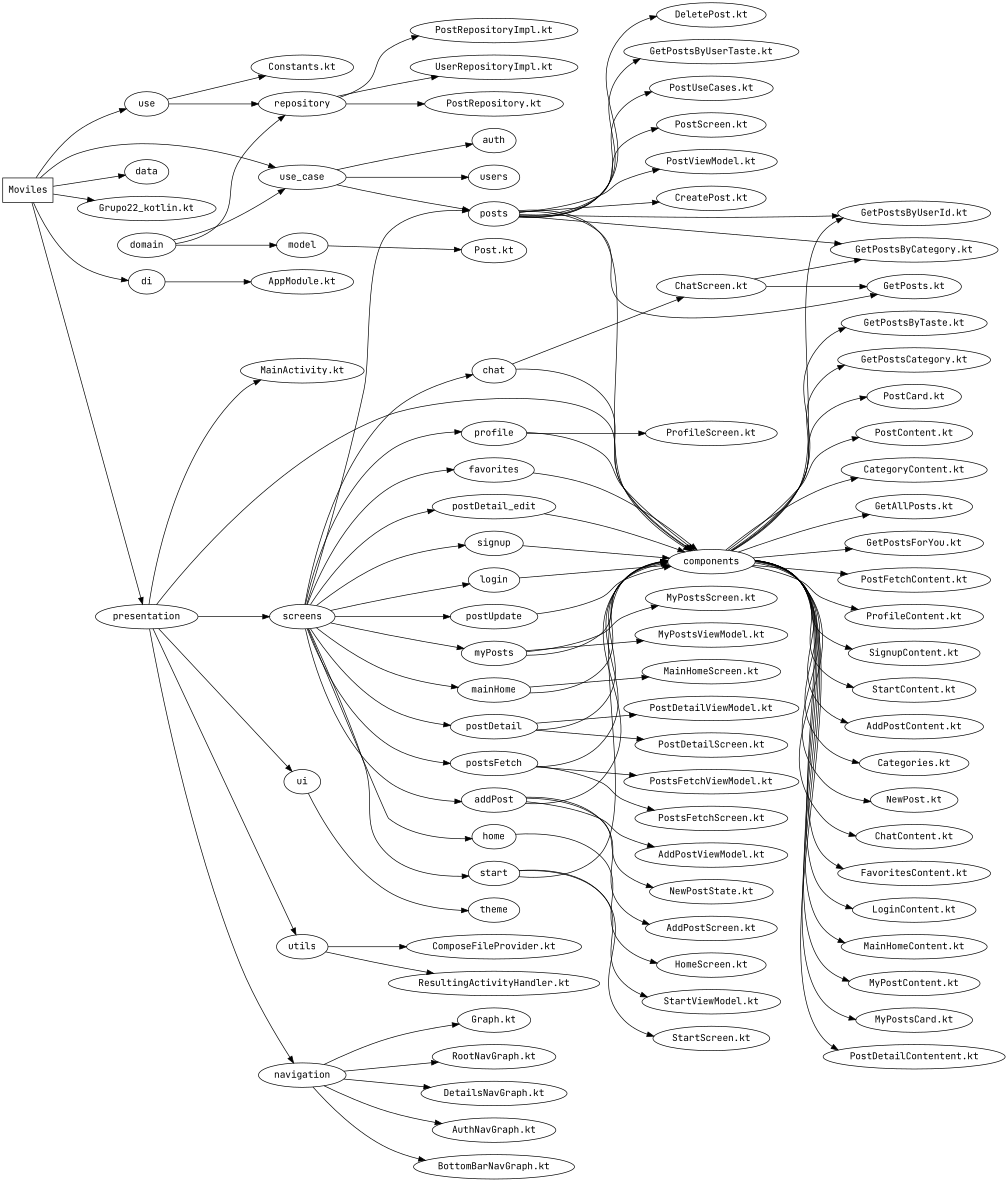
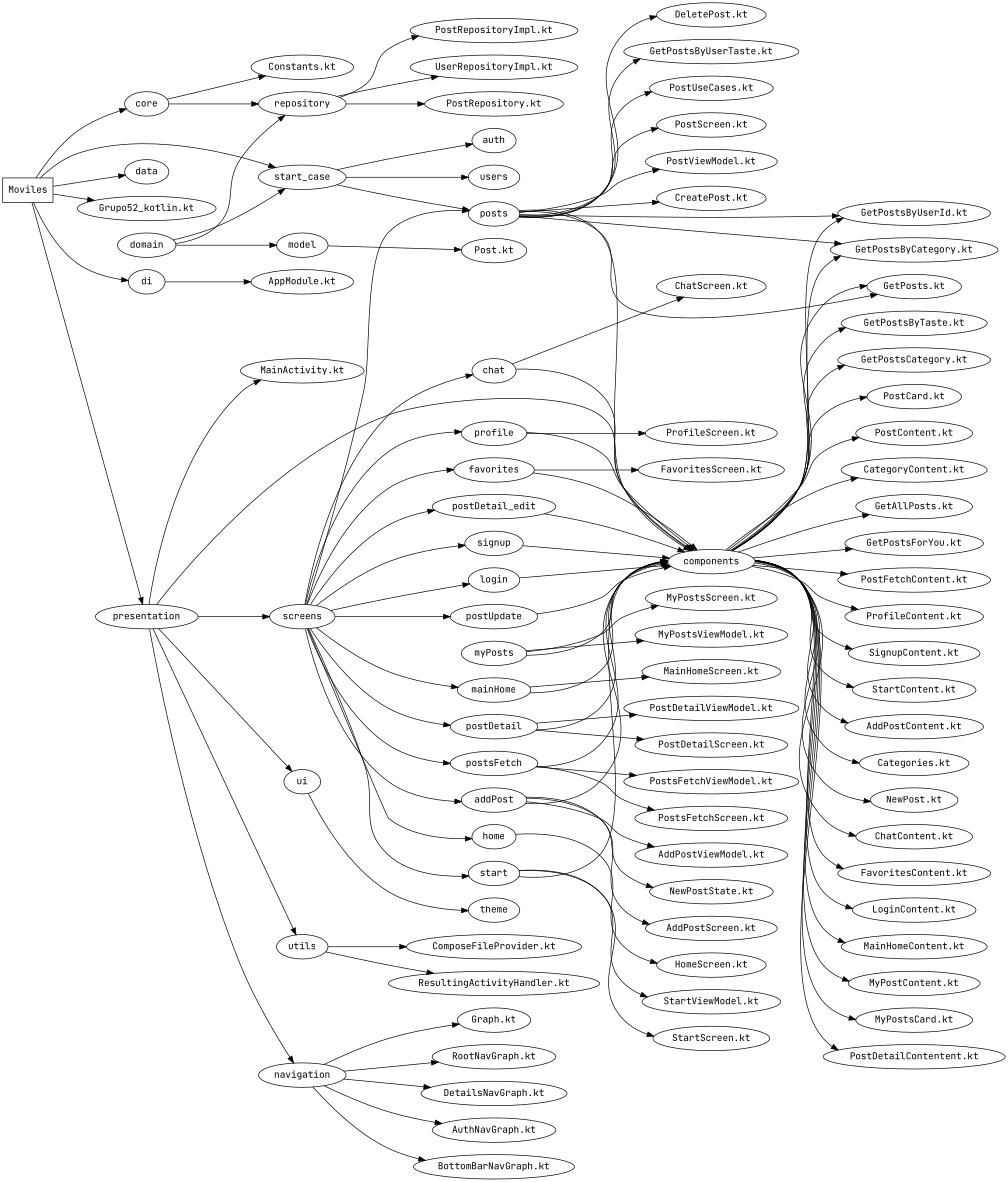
(147, 104) -> (147, 104)
(302, 177) -> (302, 177)
(147, 209) -> (147, 209)
(804, 270) -> (808, 416)
(813, 287) -> (801, 371)
none -> (711, 470)
(394, 636) -> none
